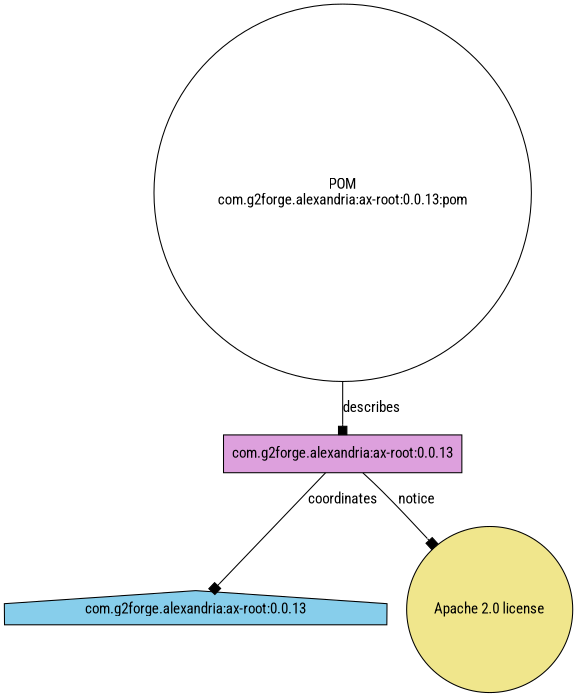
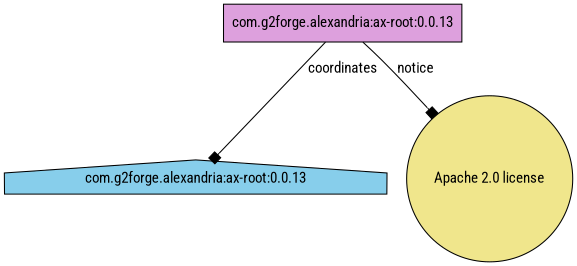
(343, 193) -> none
